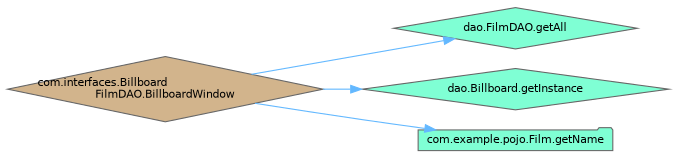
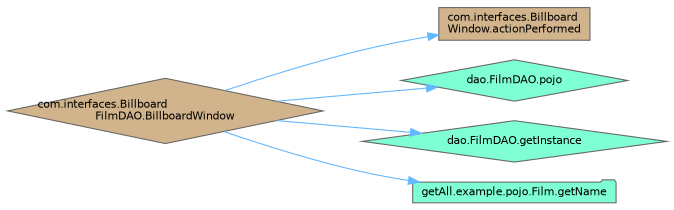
none -> (514, 24)
(515, 28) -> (514, 80)
(515, 89) -> (514, 141)
(515, 140) -> (514, 192)
